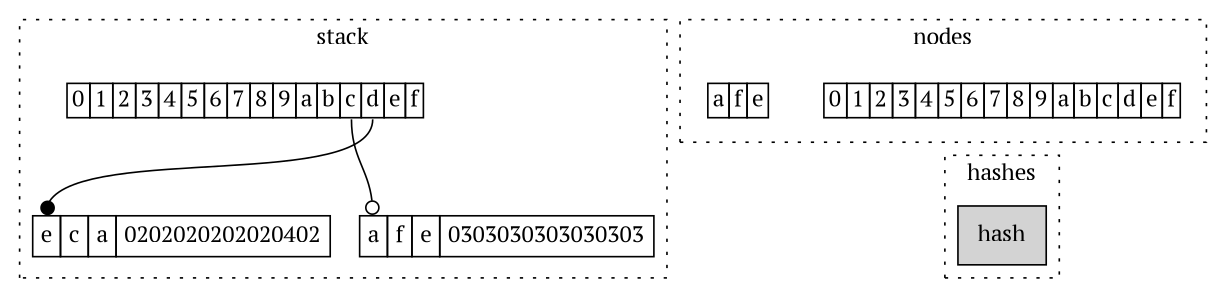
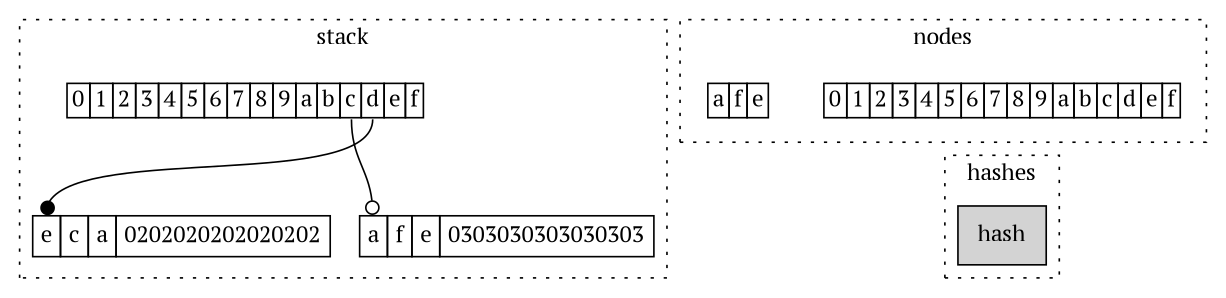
(223, 235) -> (223, 235)
